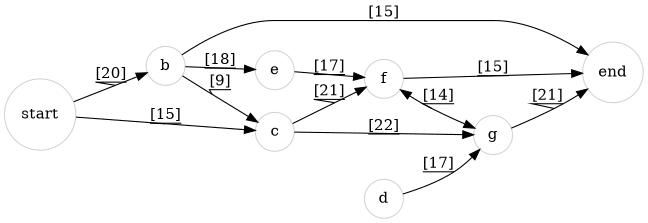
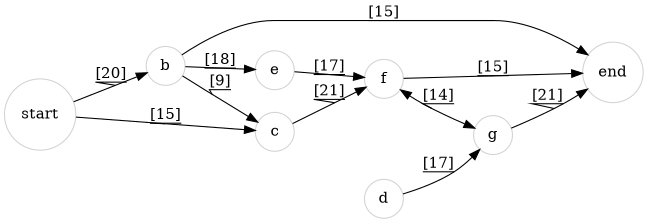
(379, 133) -> none
